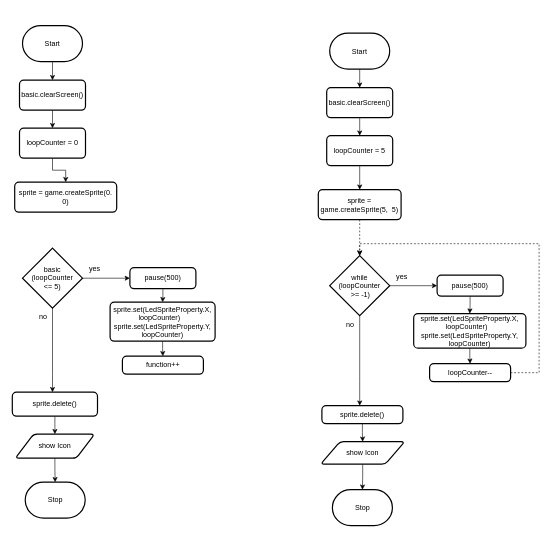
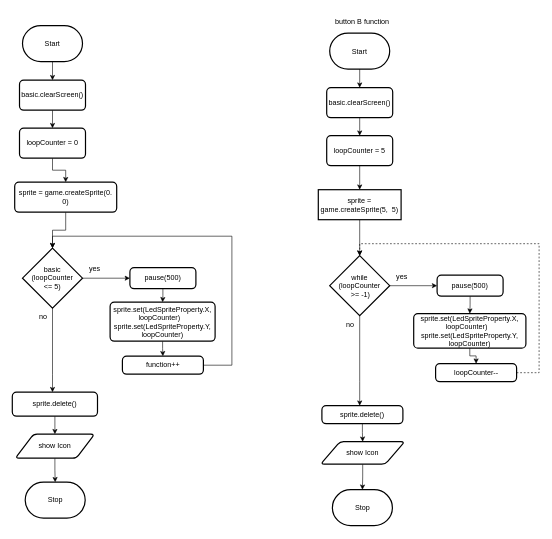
none -> (362, 22)
(360, 205) -> (360, 205)
none -> (66, 222)
(360, 230) -> (360, 230)
none -> (232, 365)
(470, 373) -> (476, 373)
